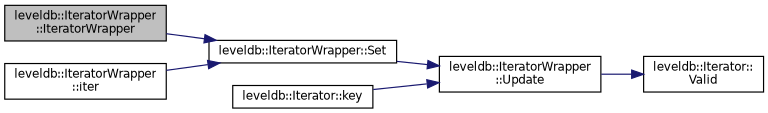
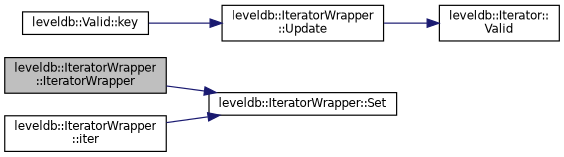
(412, 63) -> none
(303, 97) -> (86, 23)
